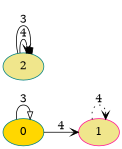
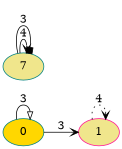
(23, 66) -> (23, 66)
(61, 127) -> (61, 127)
